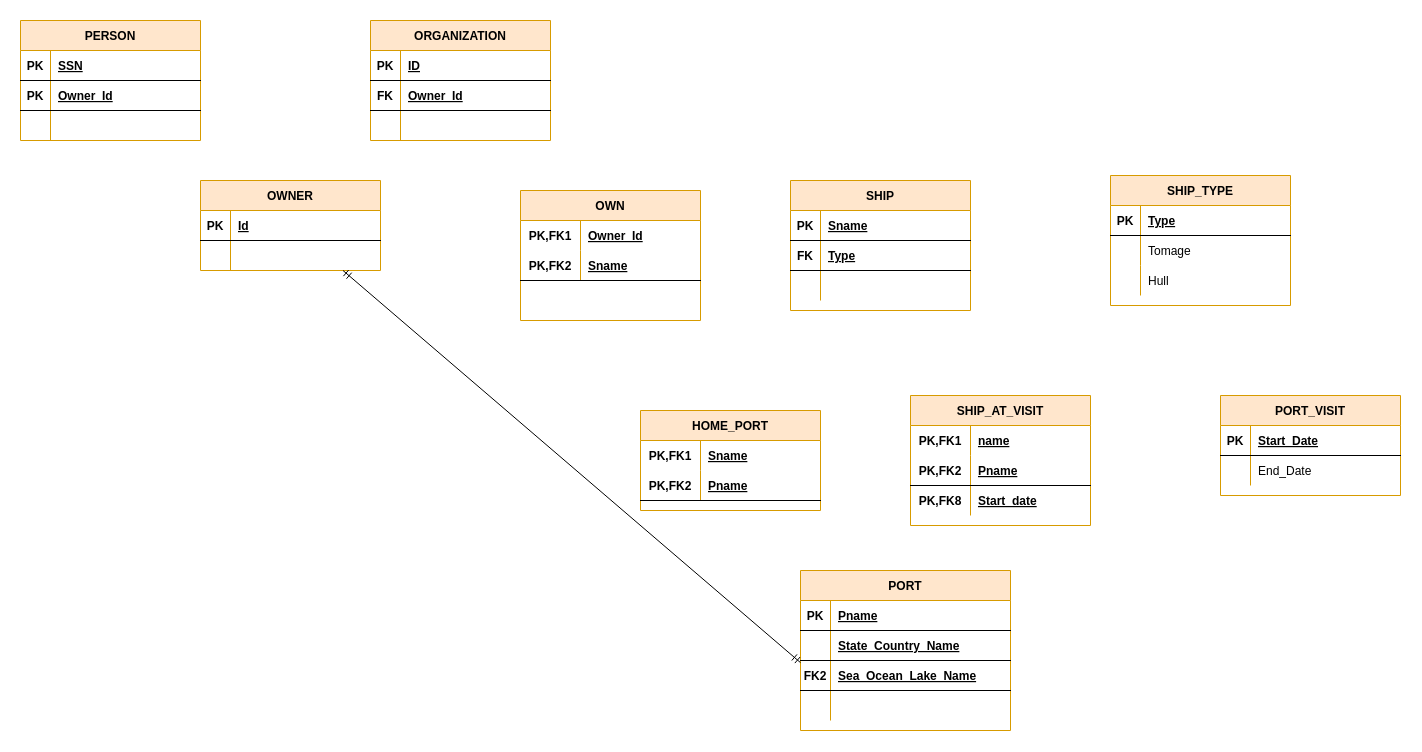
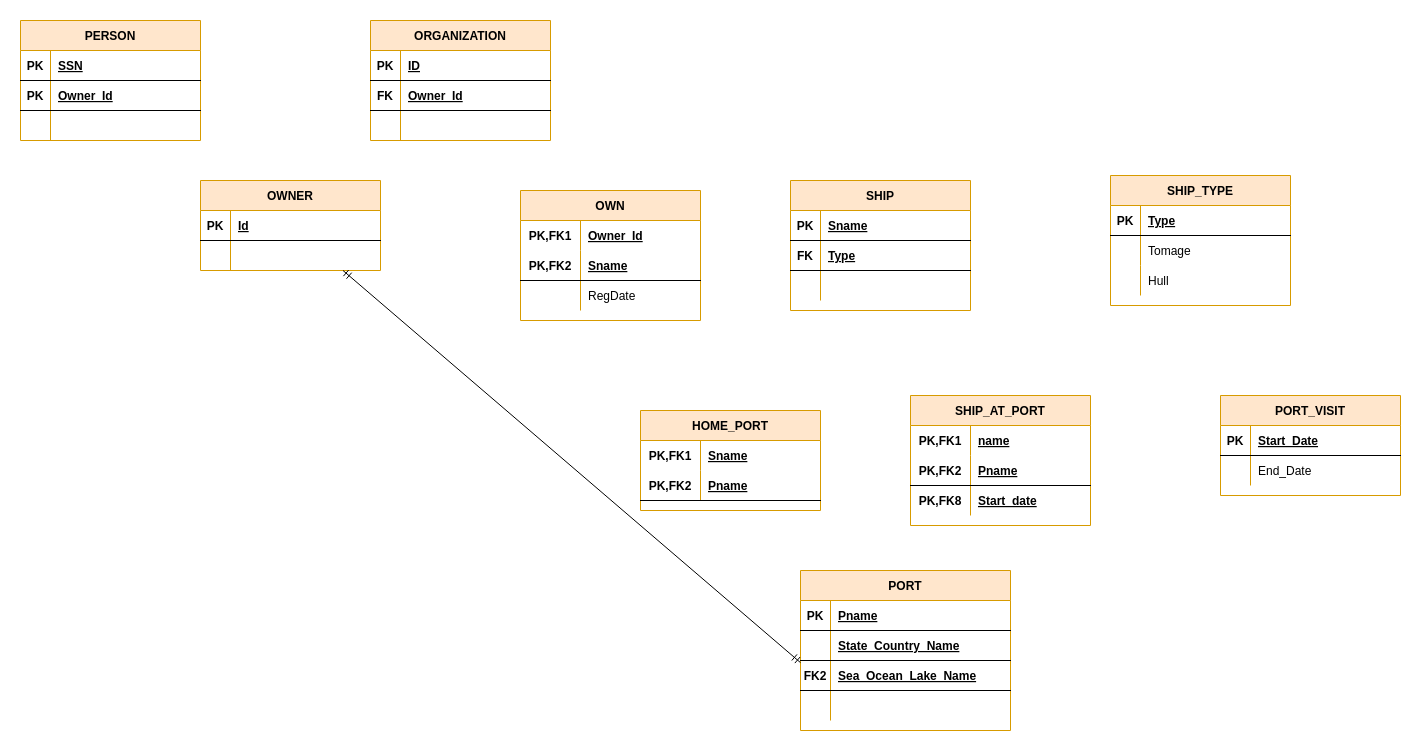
none -> (641, 296)
(1000, 411) -> (1000, 411)
